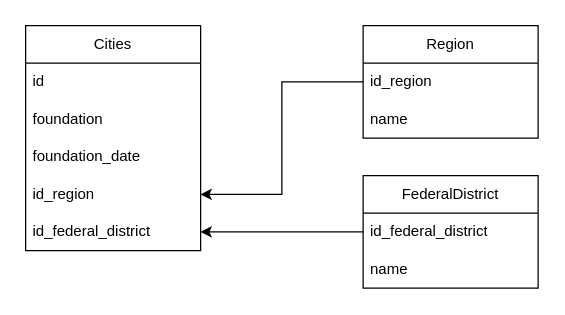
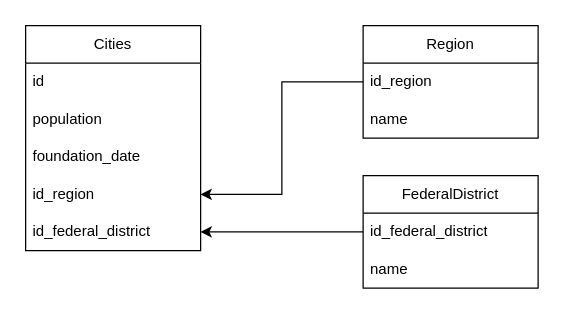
(73, 119) -> (71, 119)
